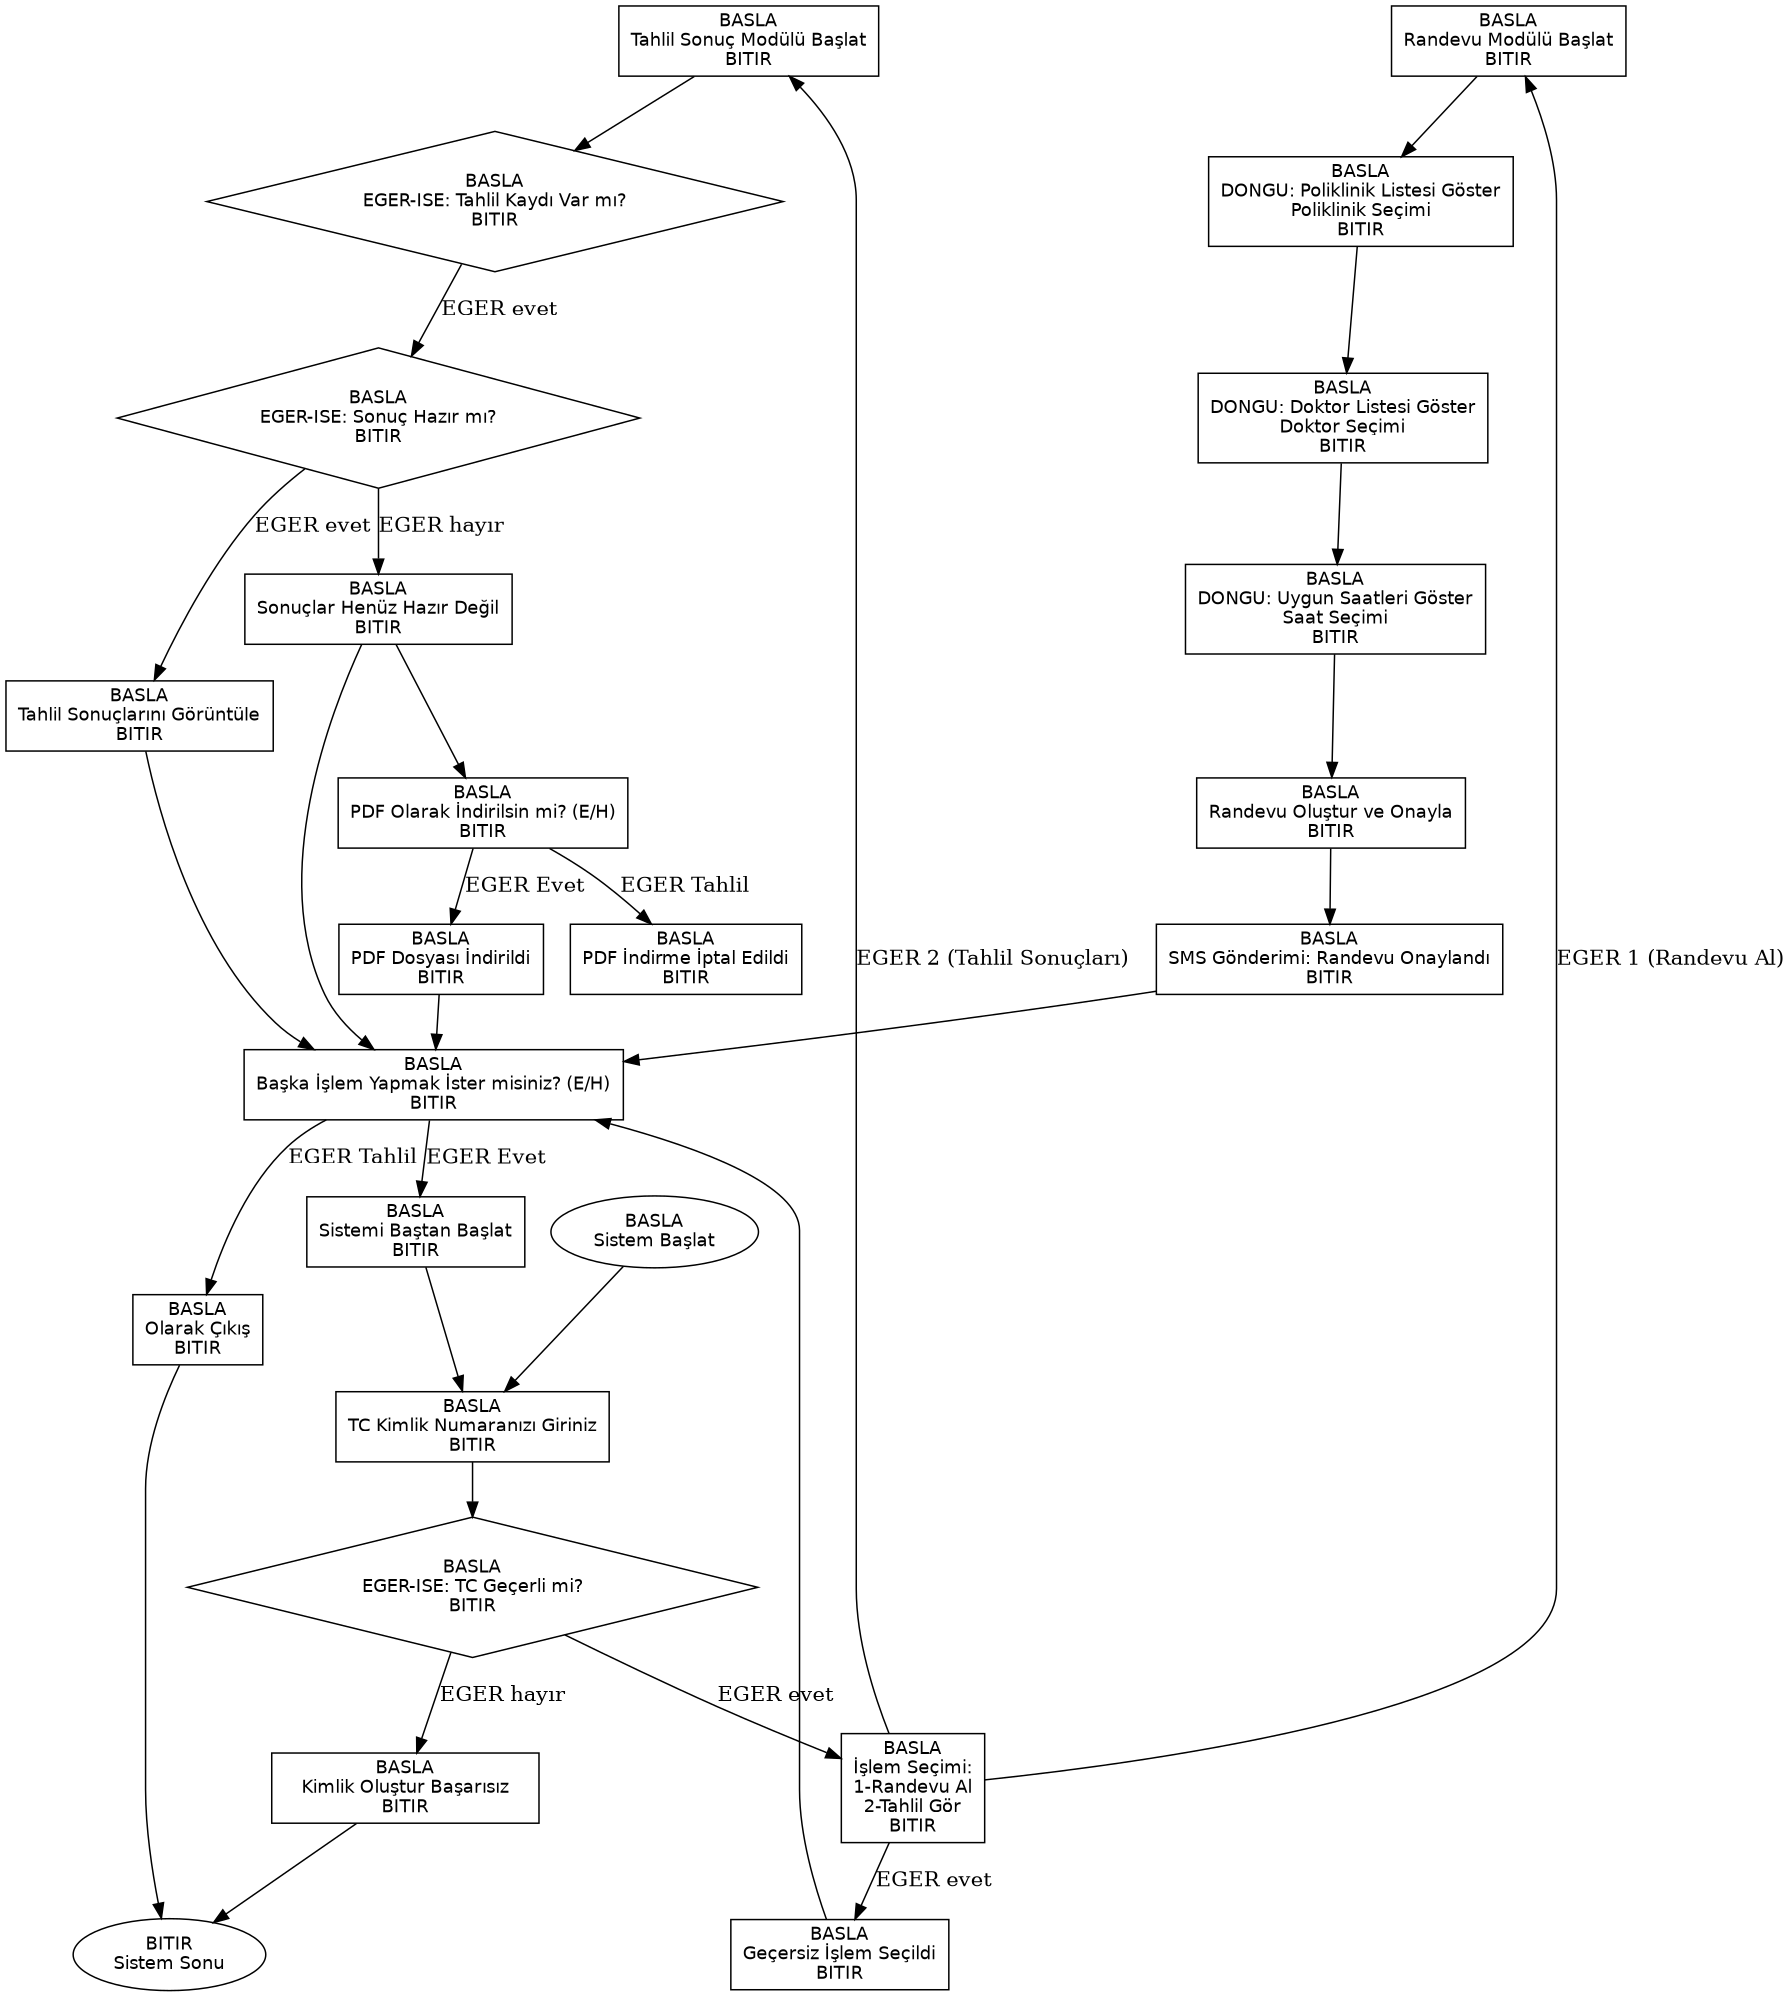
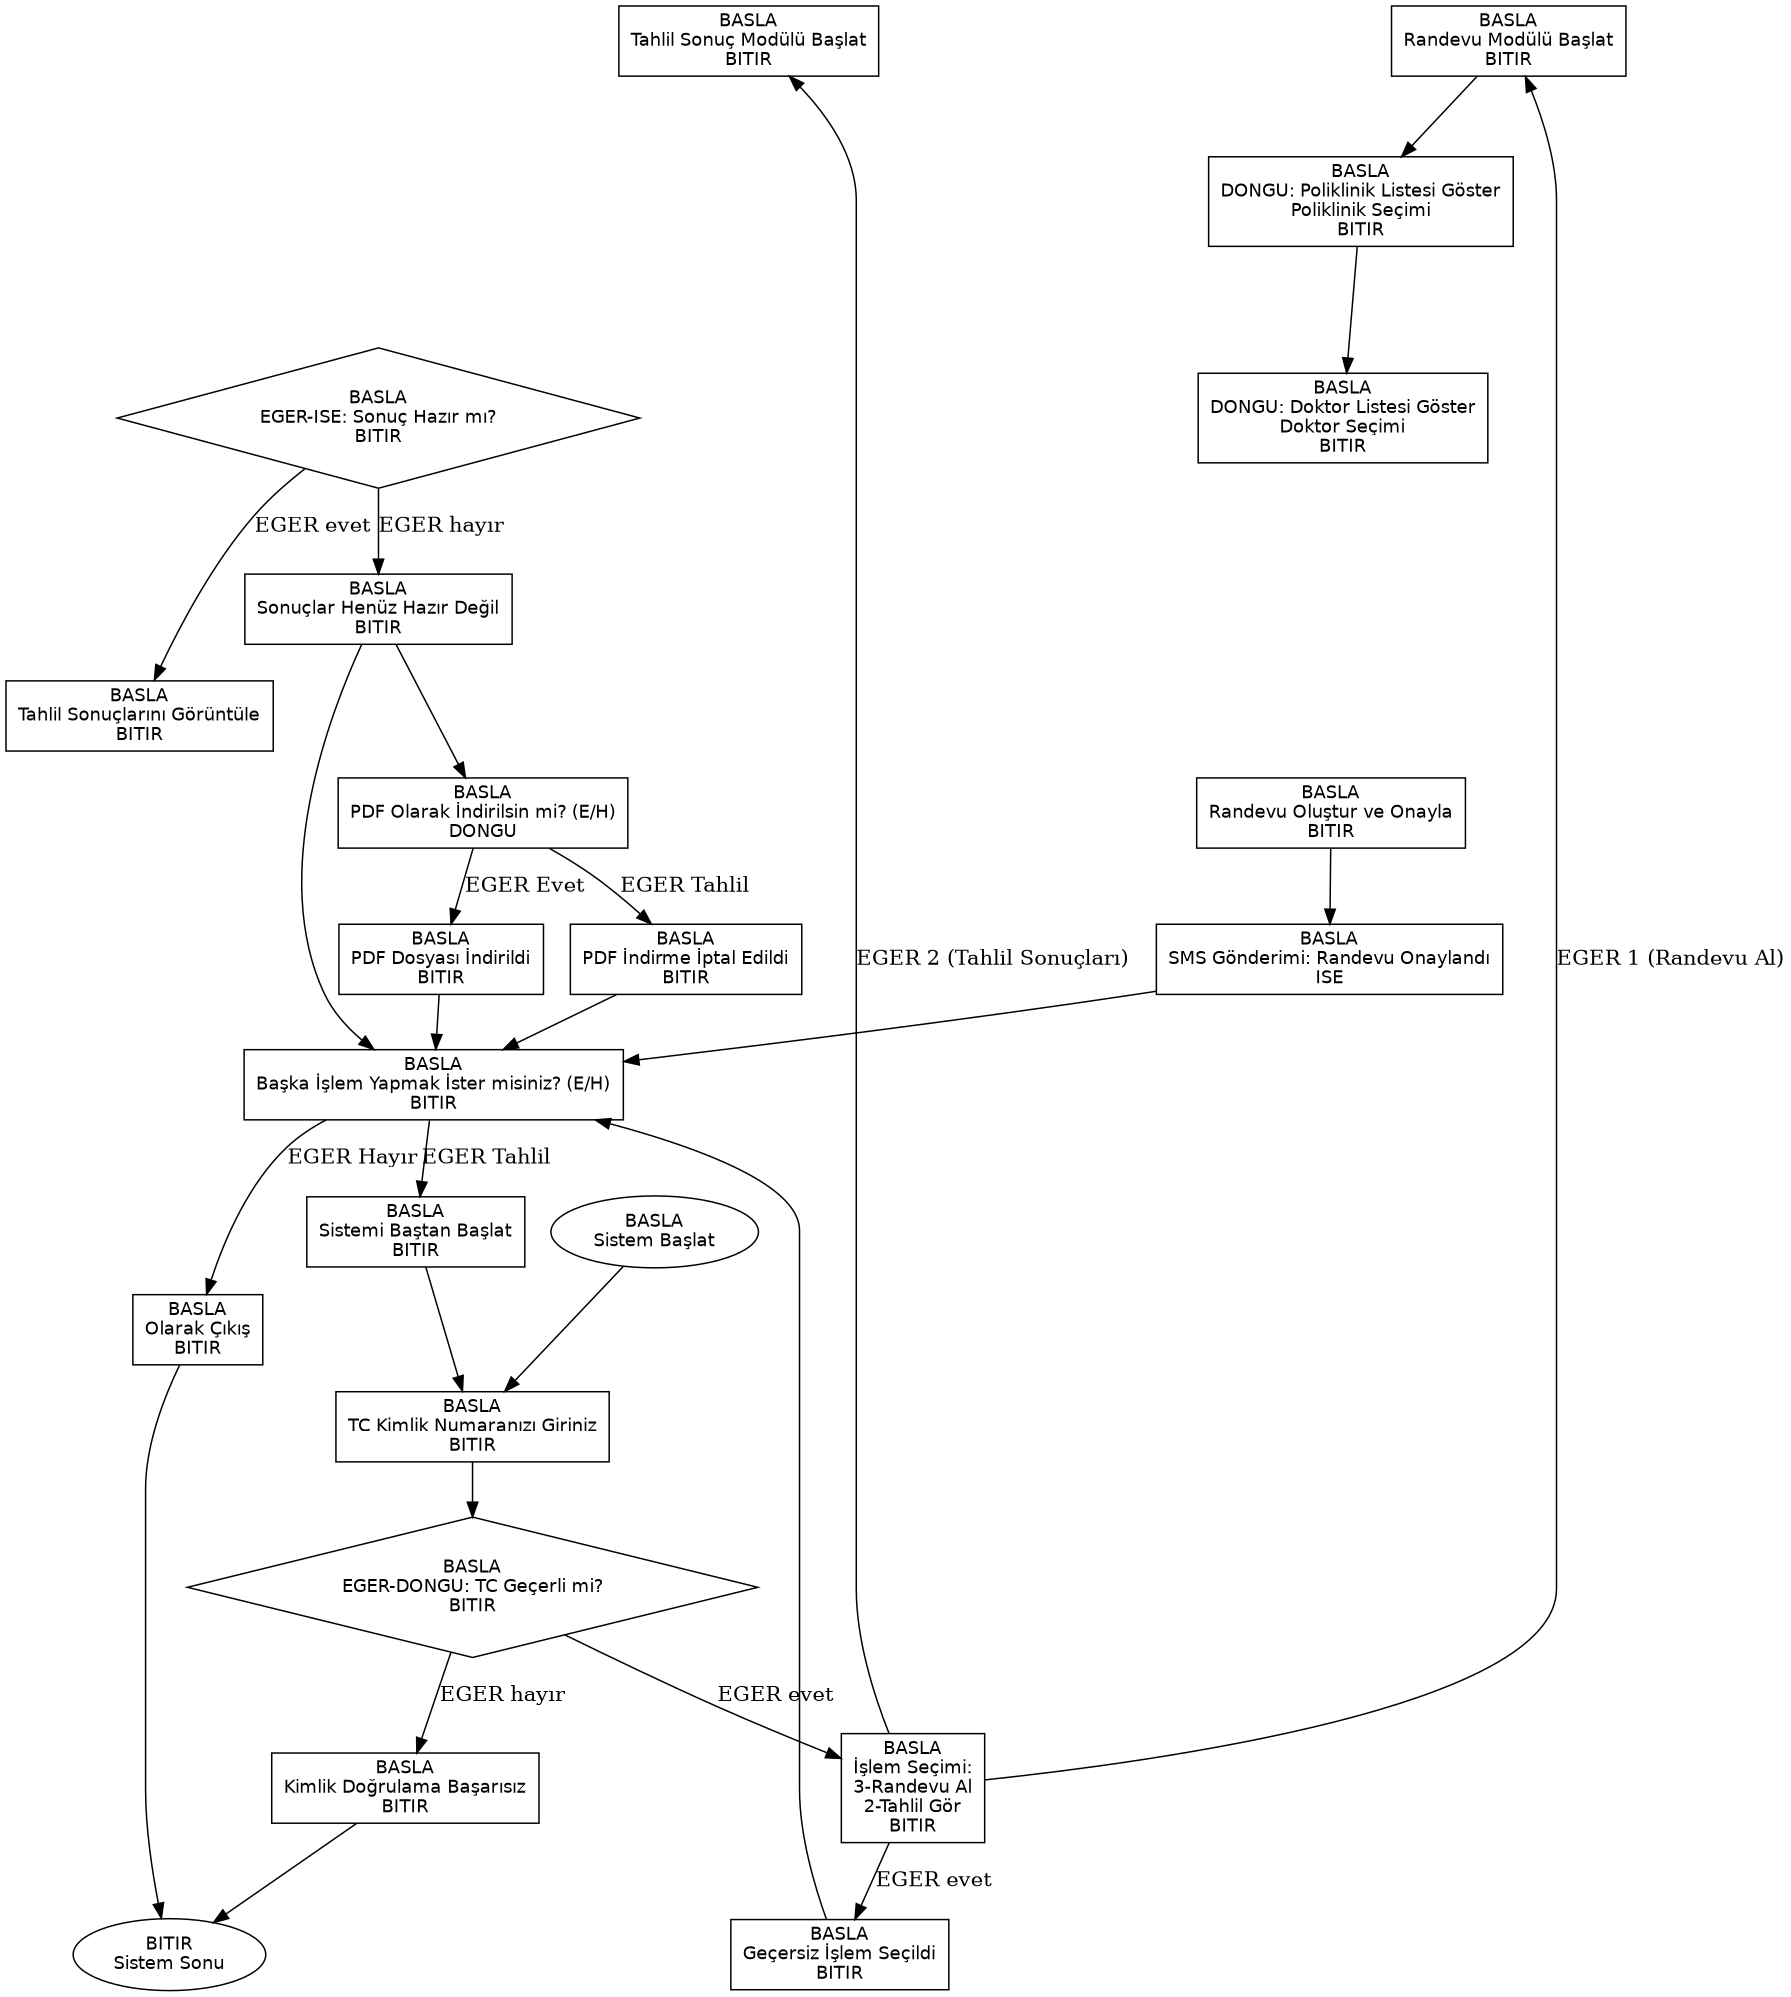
(495, 202) -> none
(1336, 609) -> none
(483, 813) -> (483, 813)
(198, 911) -> (567, 1019)
(1330, 959) -> (1330, 959)
(353, 1158) -> (353, 1158)
(487, 1158) -> (487, 1158)
(473, 1587) -> (473, 1587)
(405, 1788) -> (405, 1788)
(913, 1788) -> (913, 1788)
